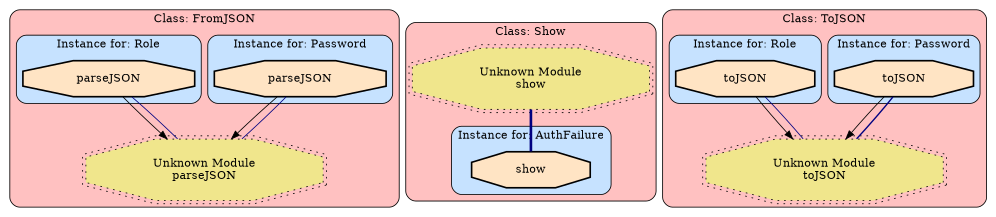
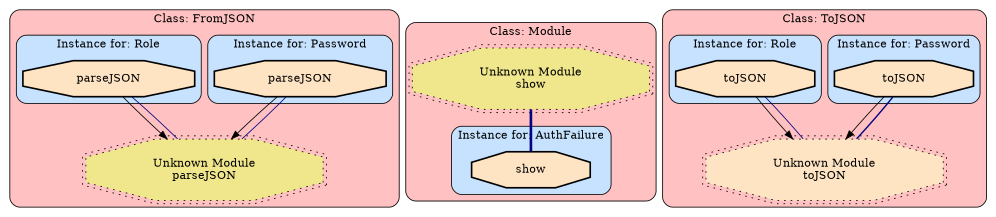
(531, 32) -> (531, 32)
(825, 170) -> (825, 170)
